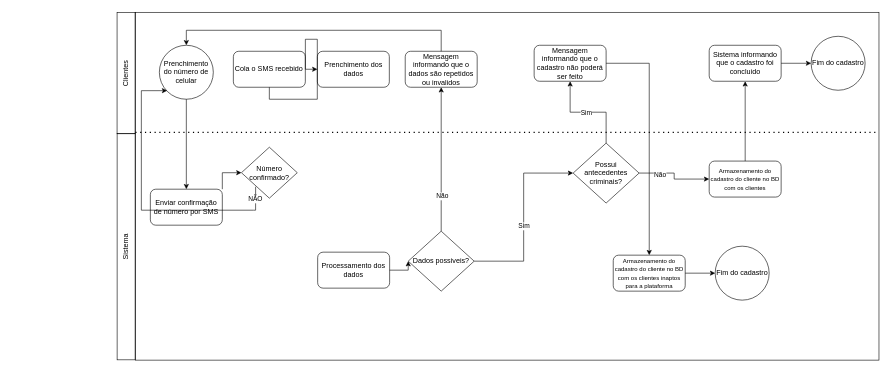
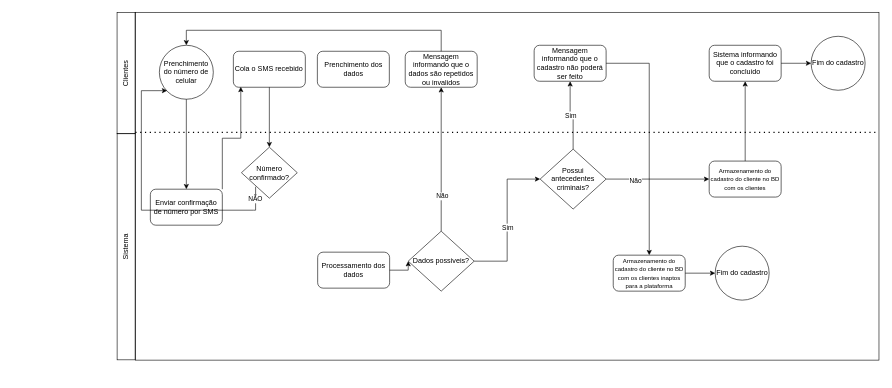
(305, 40) -> (269, 120)
(236, 173) -> (241, 138)
(606, 173) -> (573, 179)
